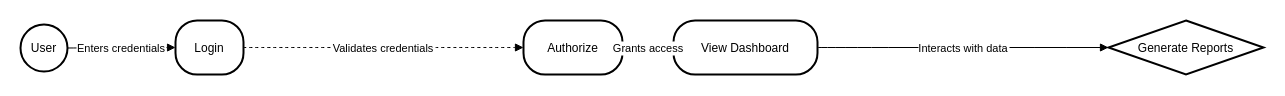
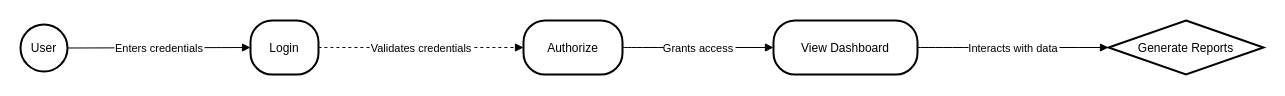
(210, 48) -> (285, 48)
(746, 48) -> (846, 48)
